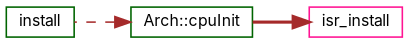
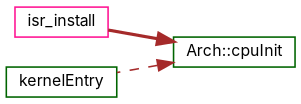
(40, 22) -> (62, 82)
(273, 22) -> (133, 34)
